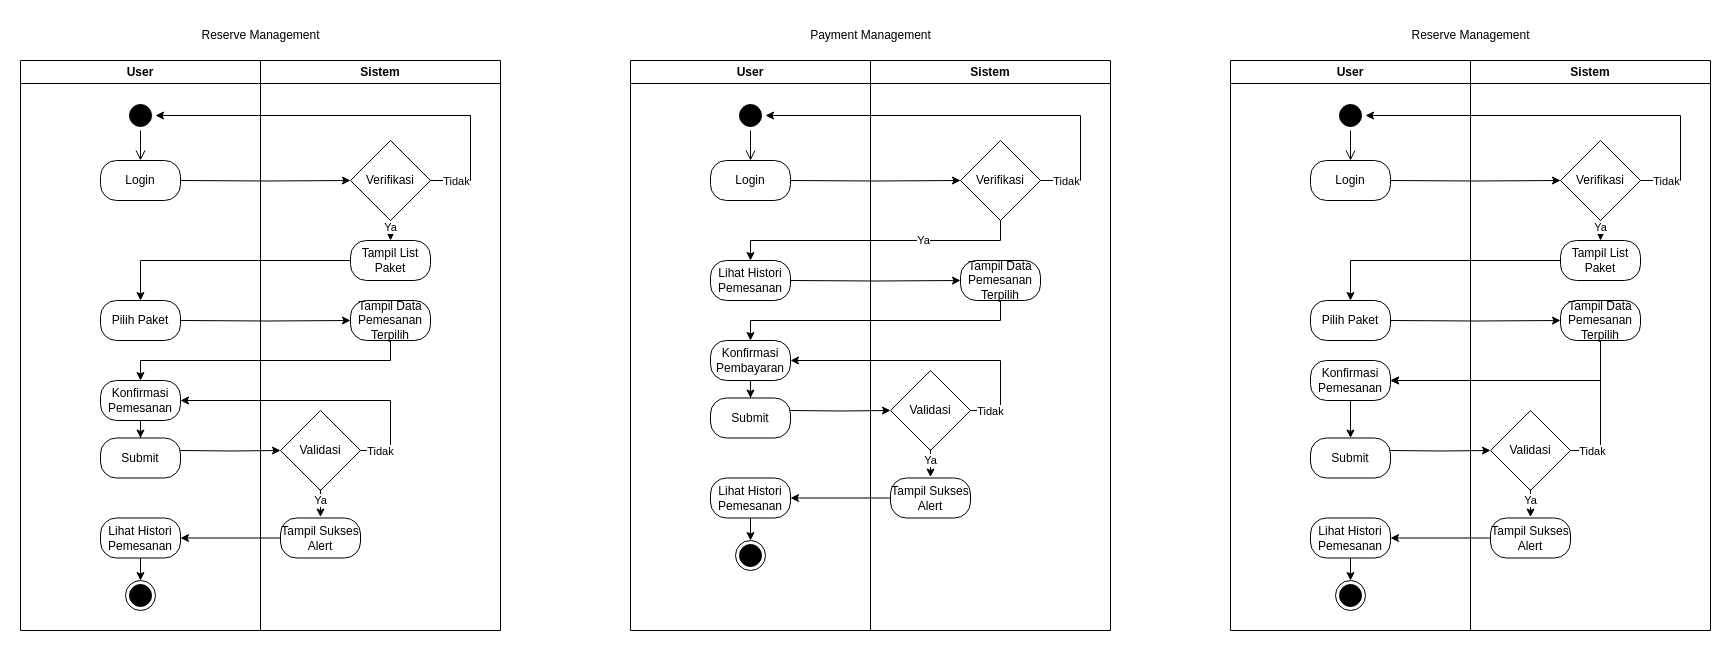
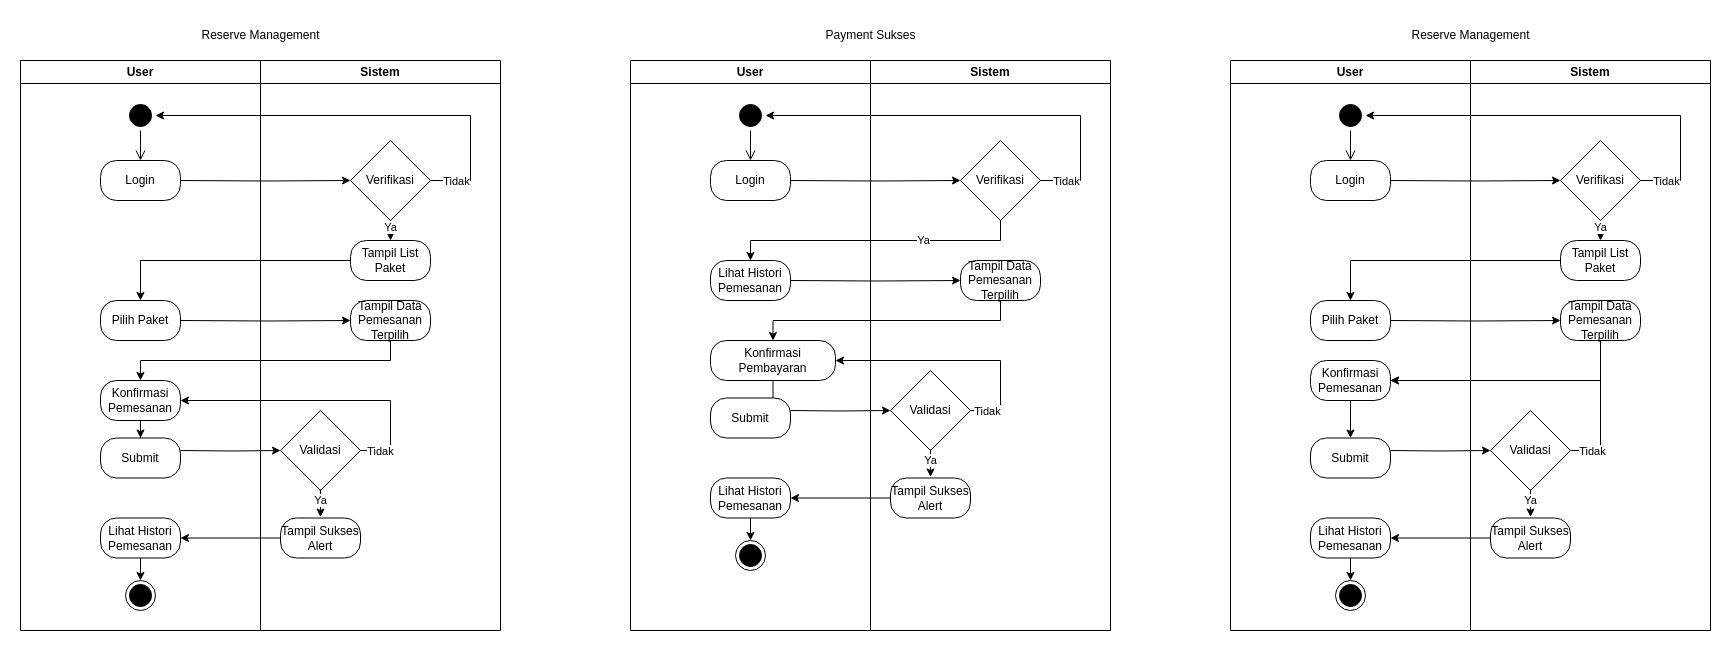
(871, 36) -> (871, 36)
(751, 361) -> (773, 361)
